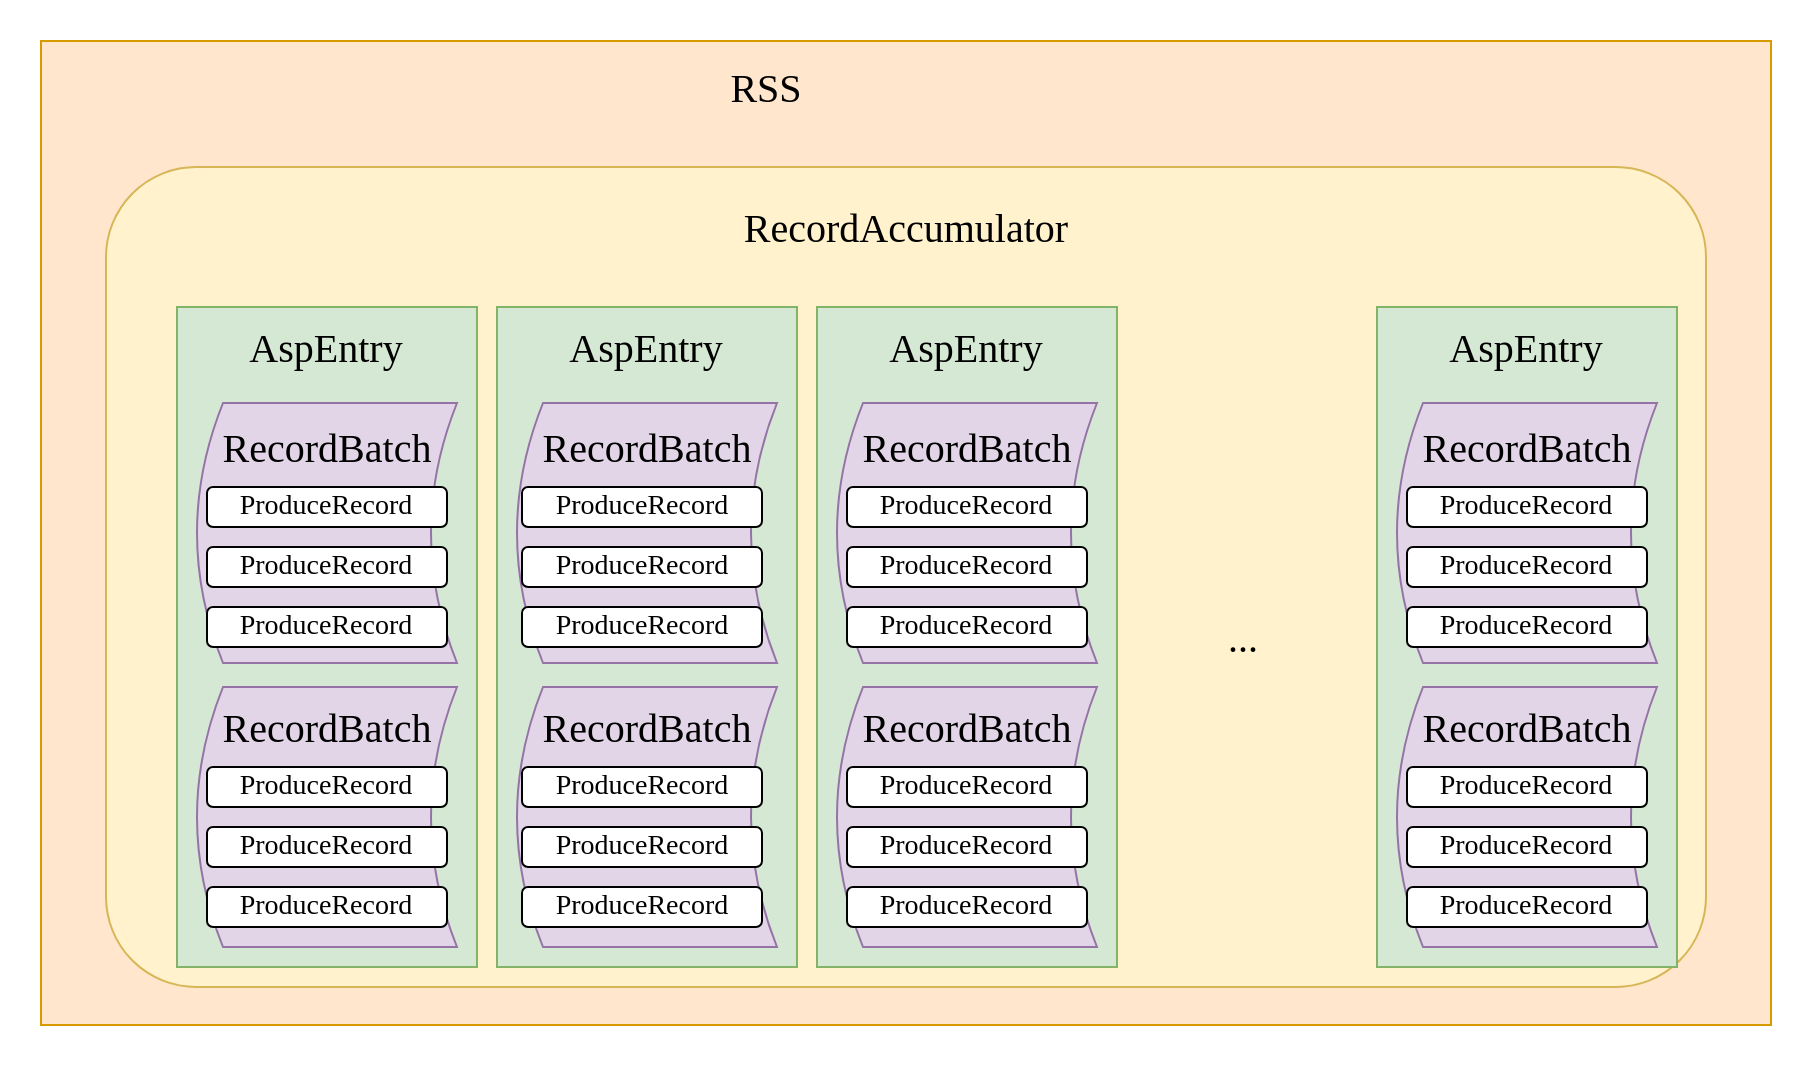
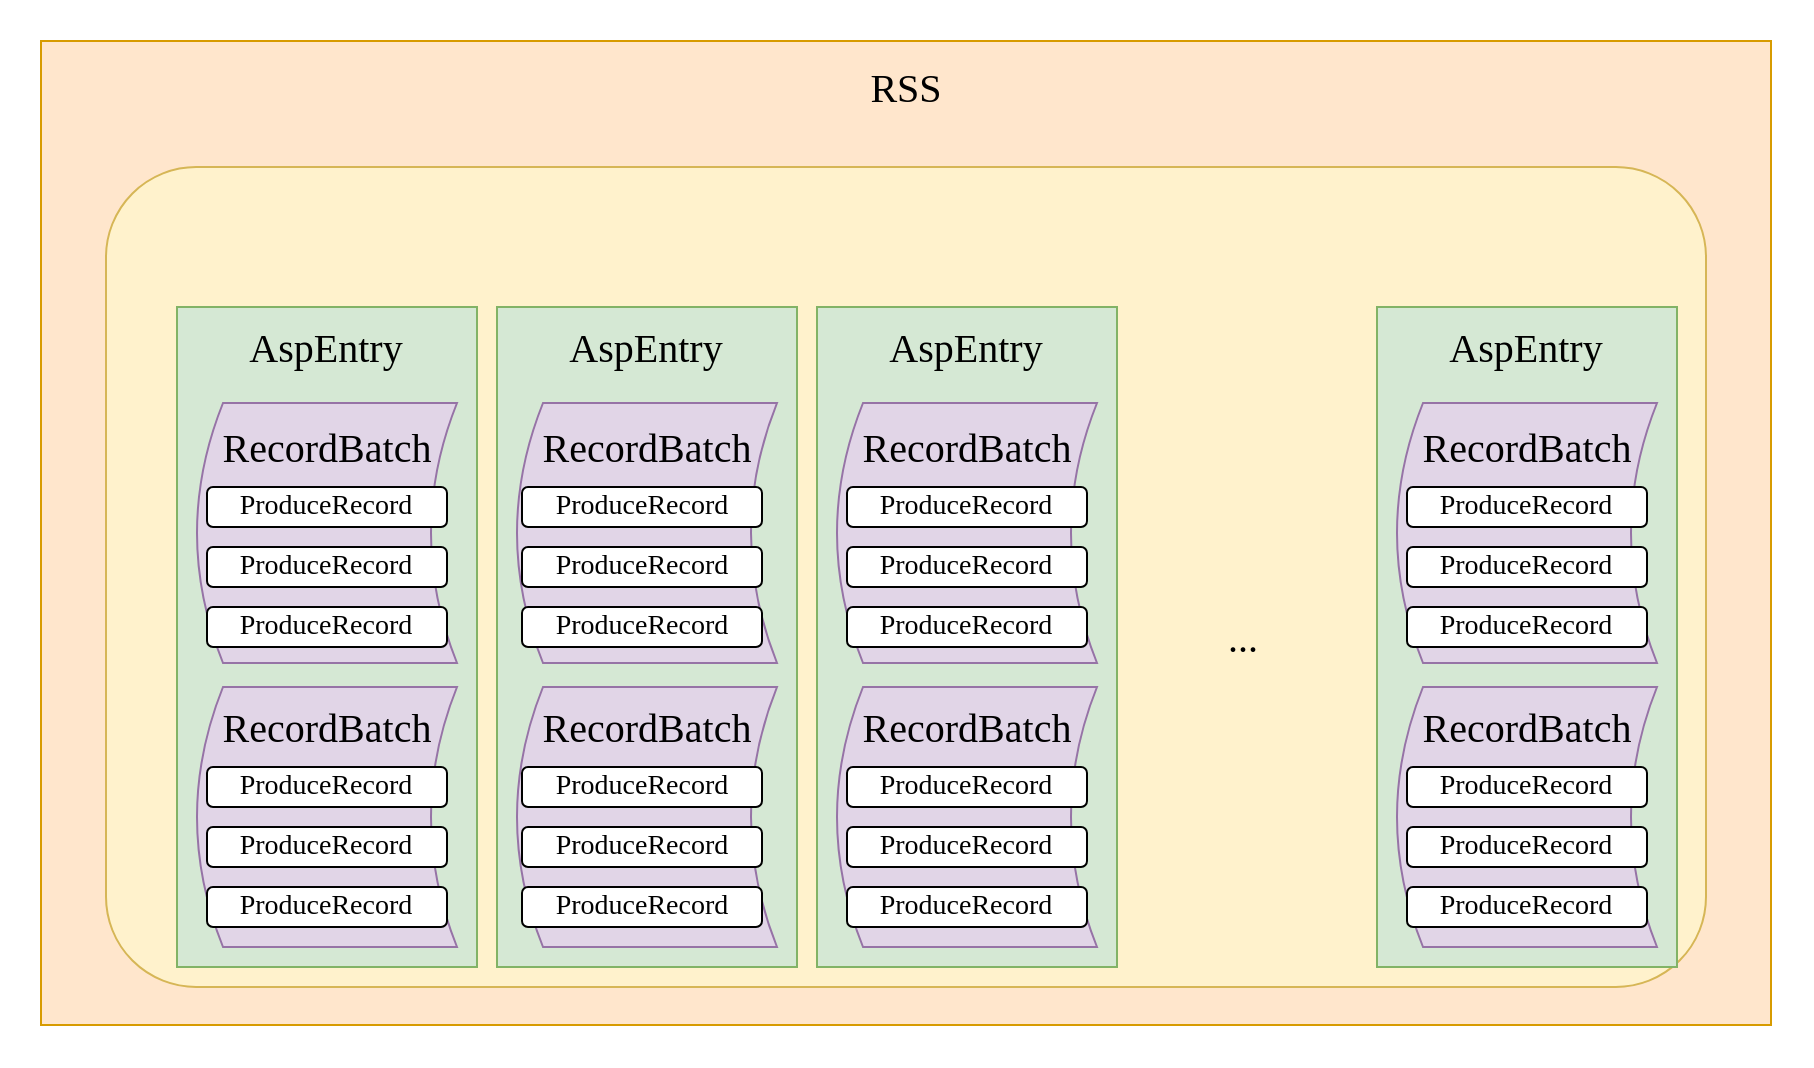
(766, 87) -> (906, 87)
(906, 227) -> none
